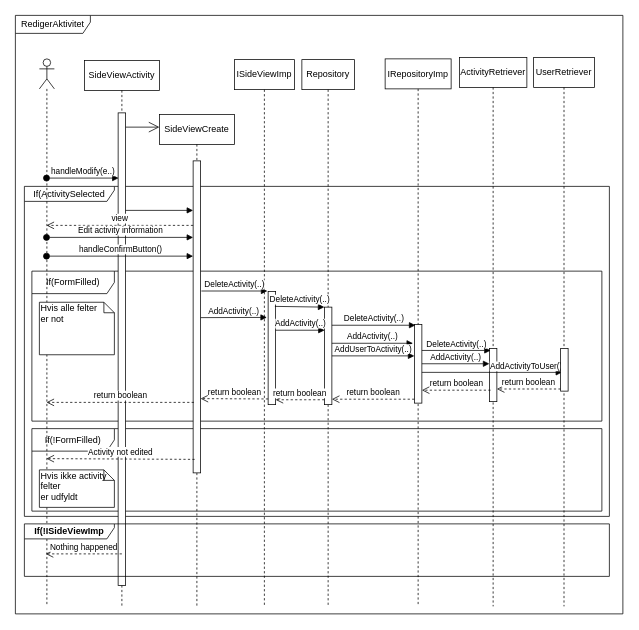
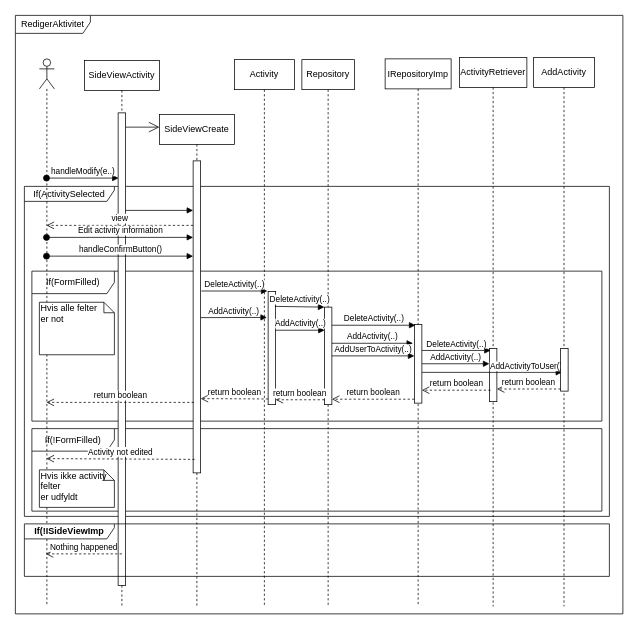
(564, 72) -> (564, 72)
(264, 75) -> (264, 75)
